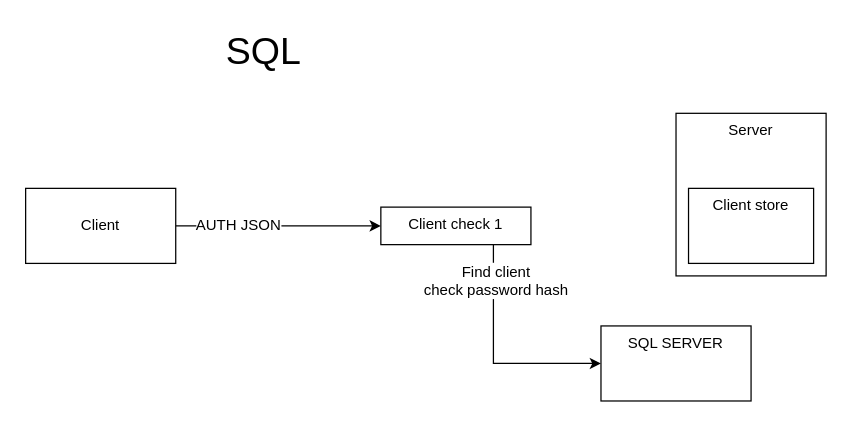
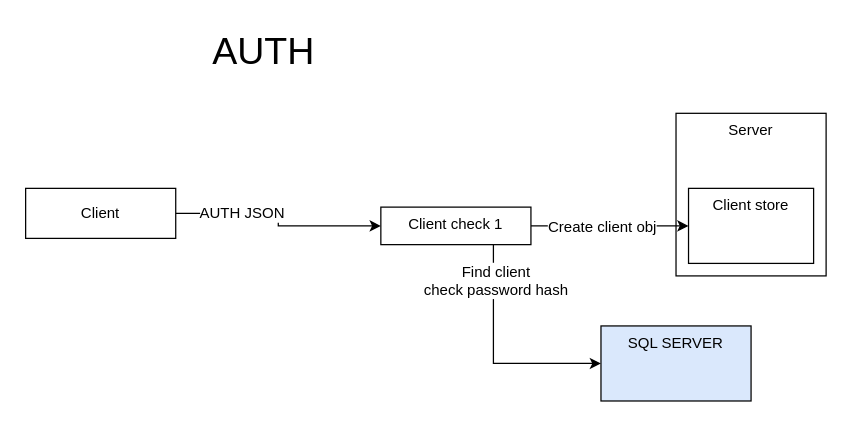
(264, 51) -> (264, 51)
(101, 226) -> (101, 213)
none -> (605, 226)
(676, 363) -> (676, 363)
